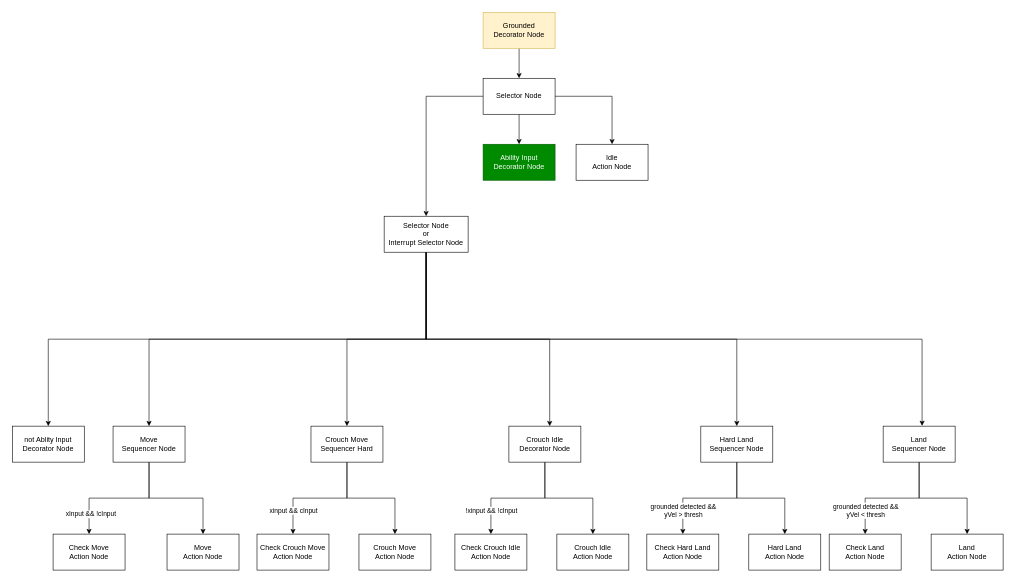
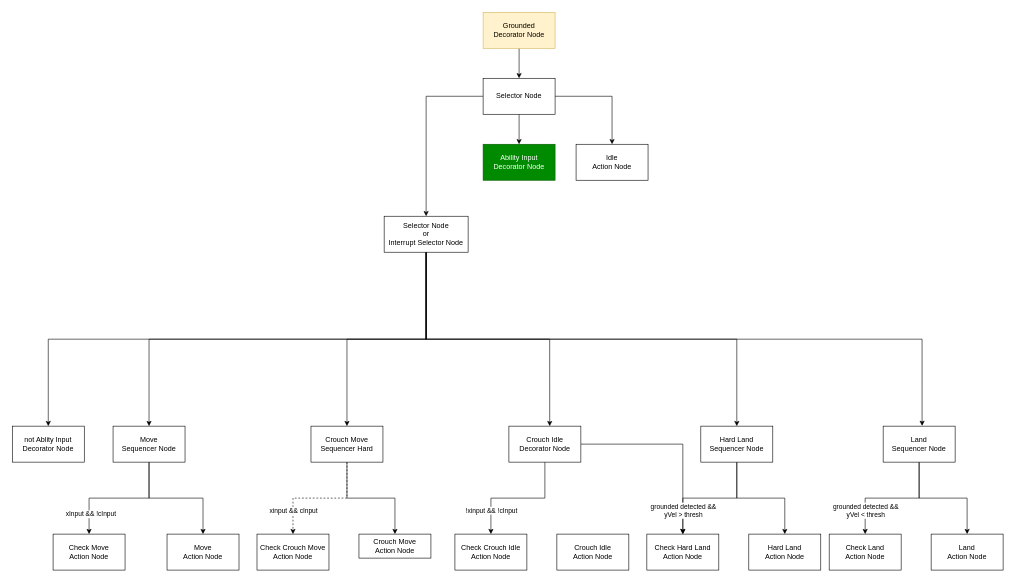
(303, 498) -> (303, 498)
(592, 498) -> (658, 444)
(395, 552) -> (395, 546)
